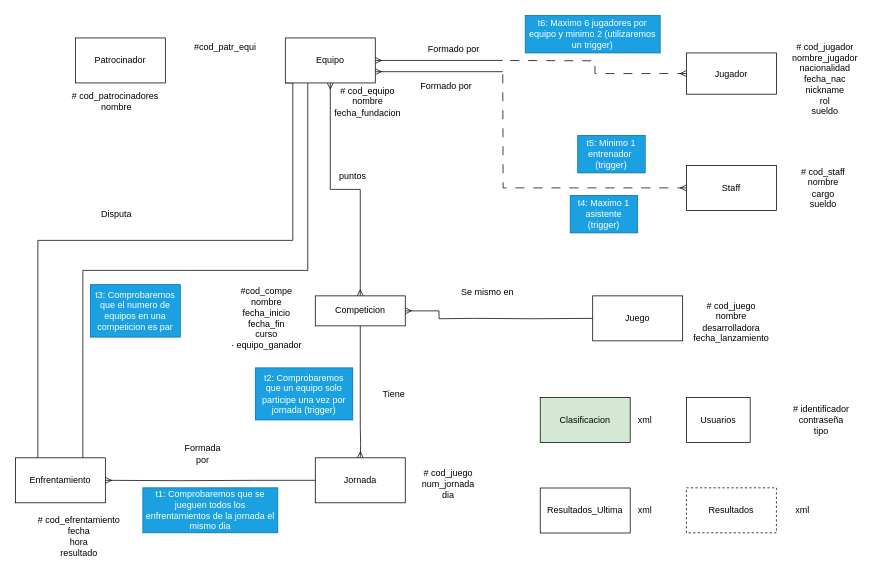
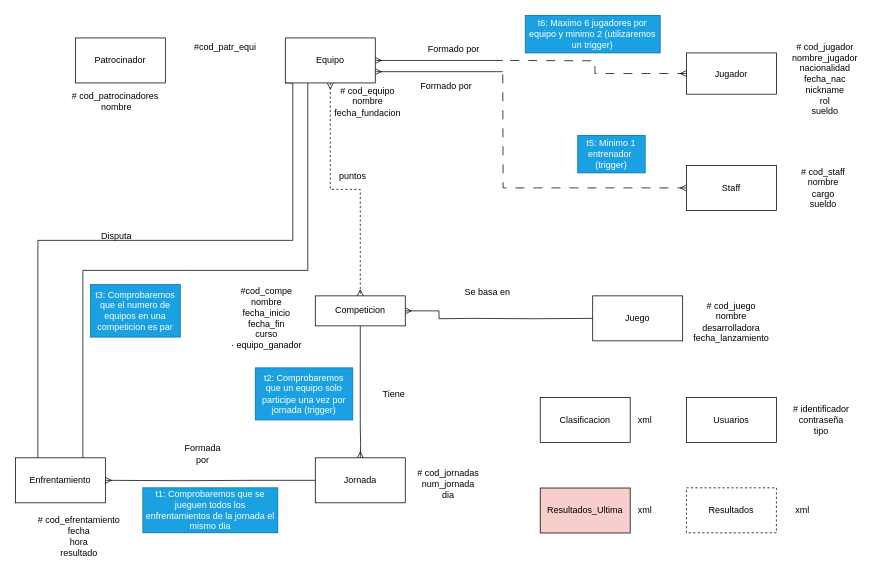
(345, 189) -> (345, 189)
(117, 214) -> (117, 237)
(604, 214) -> none
(488, 293) -> (488, 293)
(585, 420) -> (585, 420)
(719, 420) -> (732, 420)
(449, 484) -> (449, 484)
(585, 511) -> (585, 511)
